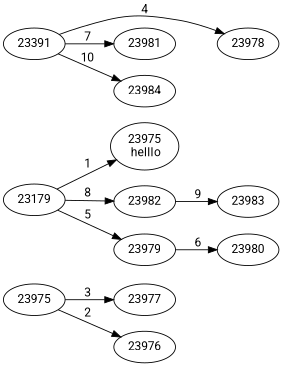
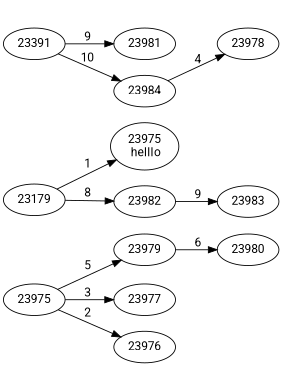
(137, 16) -> (192, 69)
(88, 37) -> (88, 37)
(85, 223) -> (85, 277)
